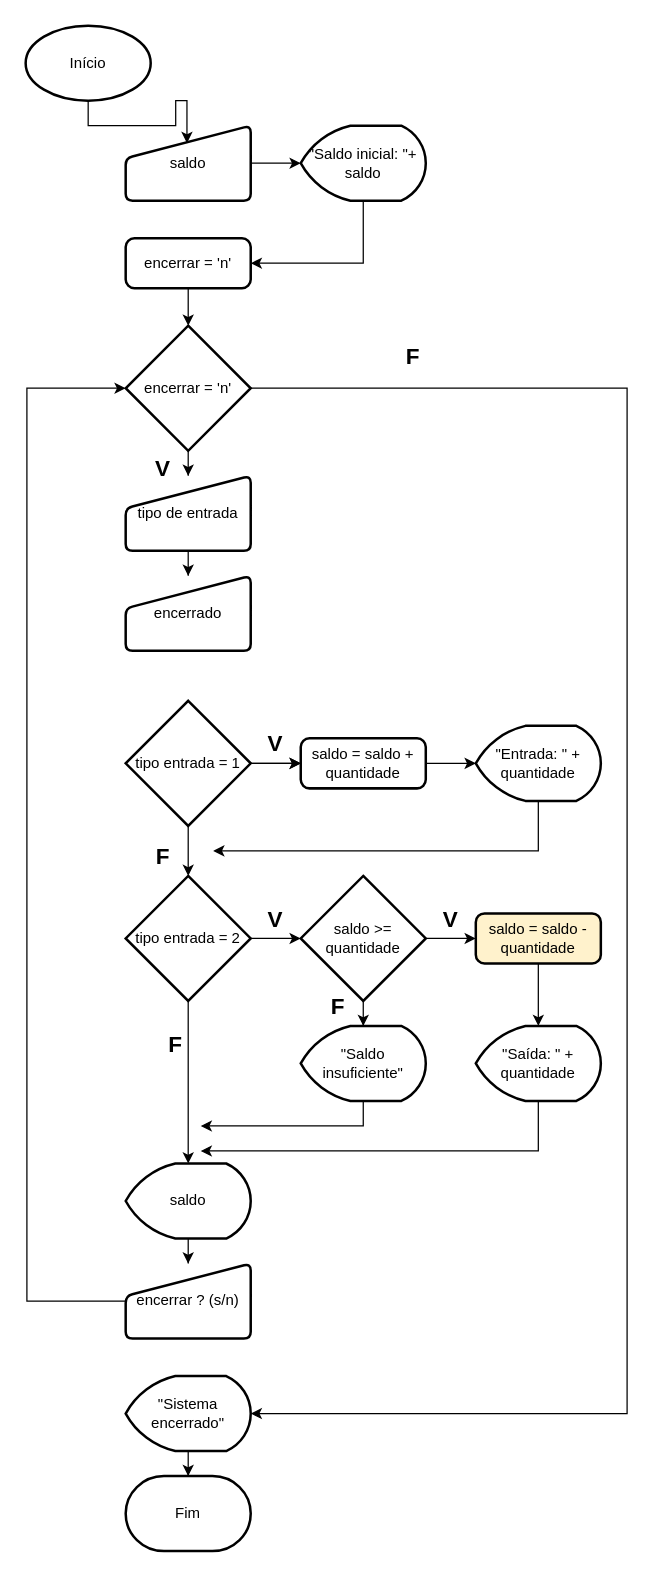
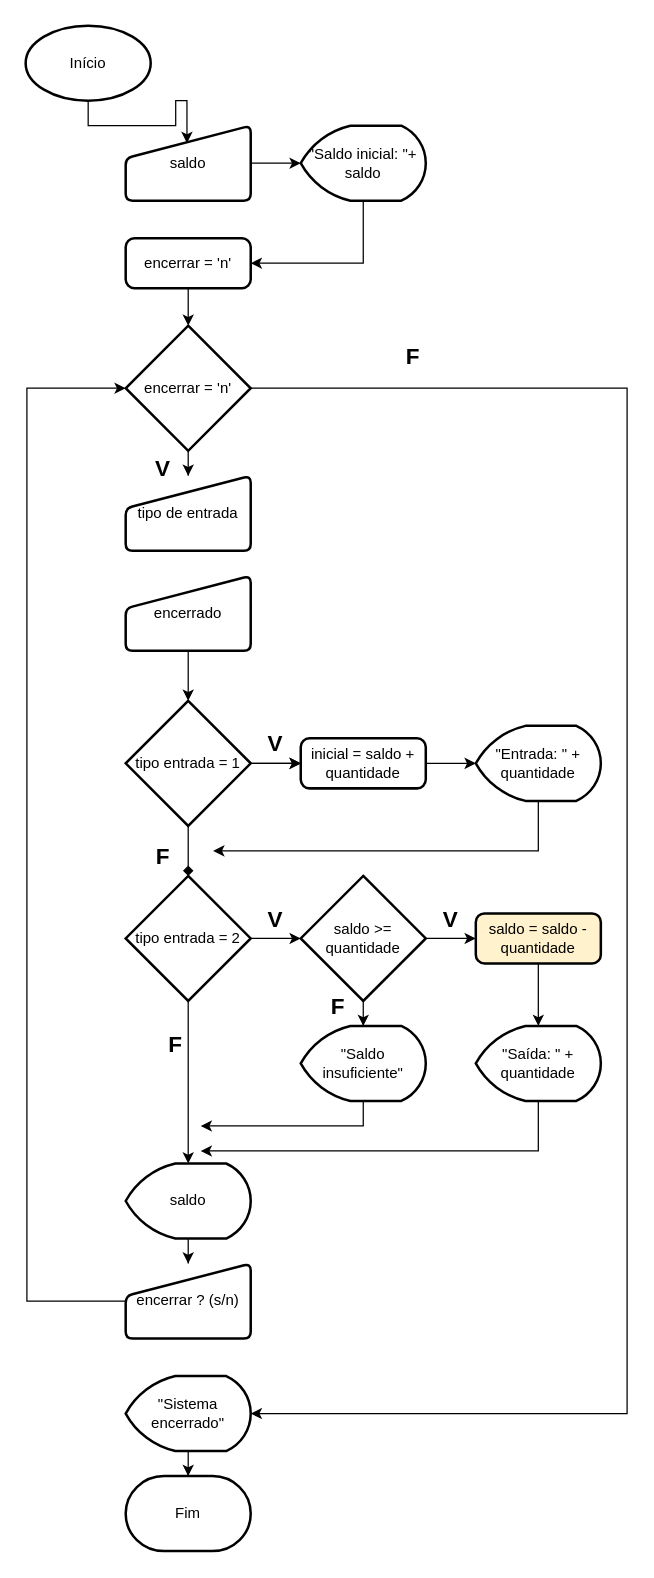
(188, 568) -> none
none -> (188, 672)
(363, 763) -> (363, 763)
(188, 866) -> (188, 865)
